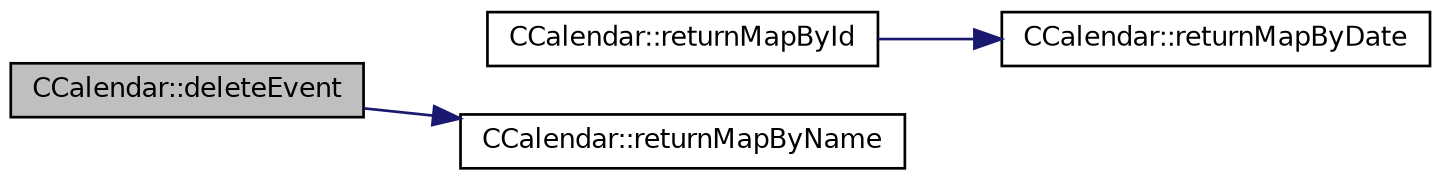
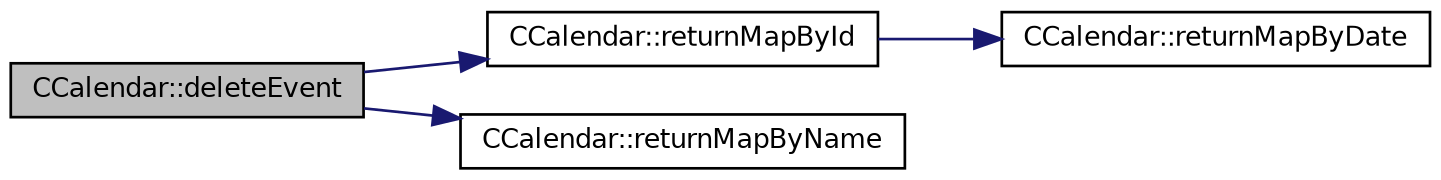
none -> (412, 67)
